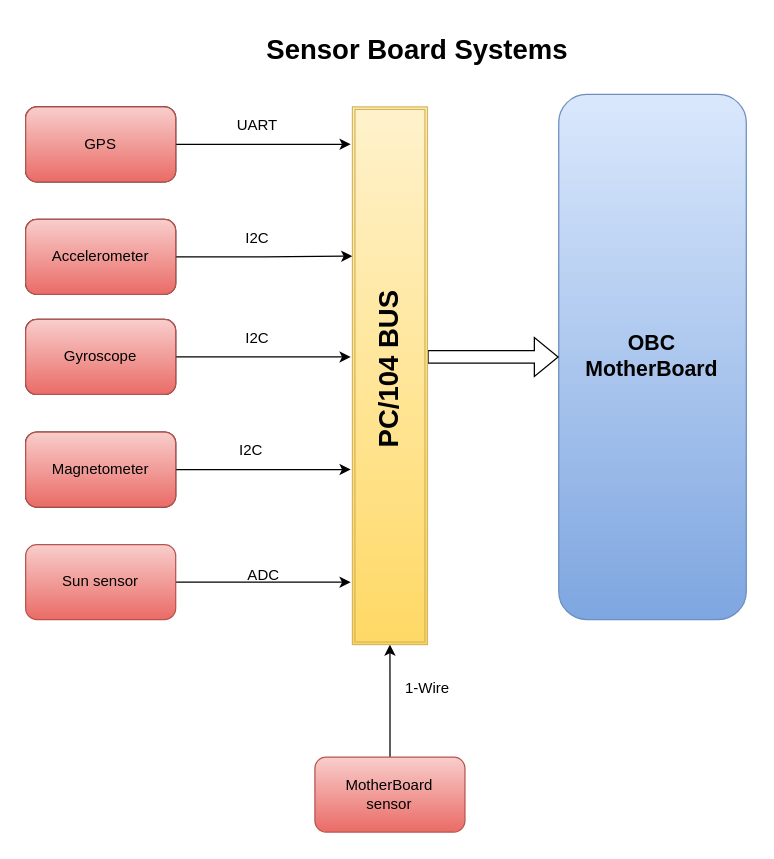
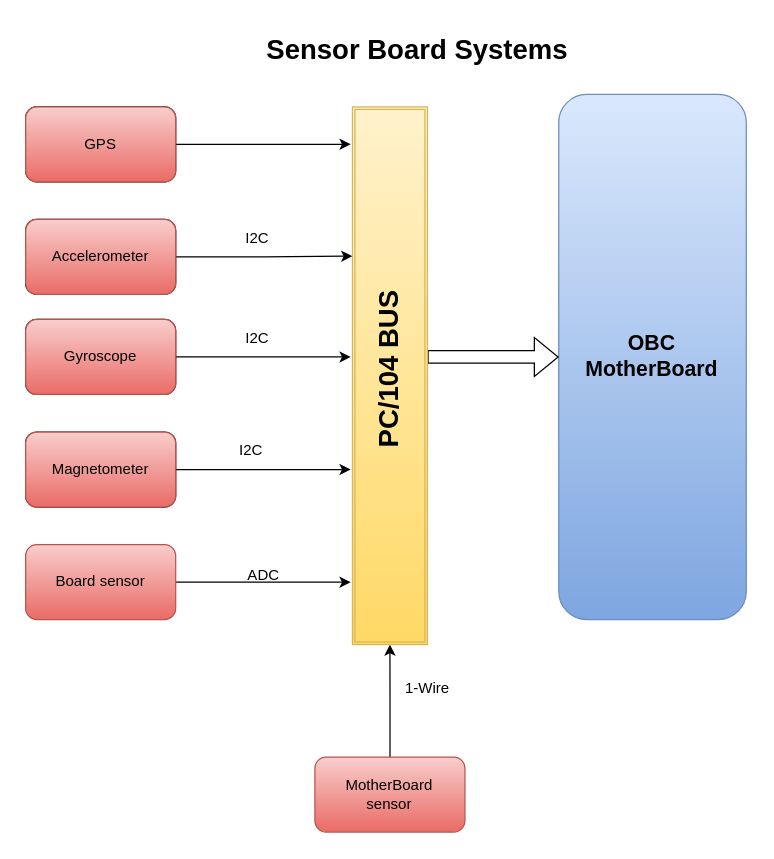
(257, 126) -> none
(101, 582) -> (101, 582)
